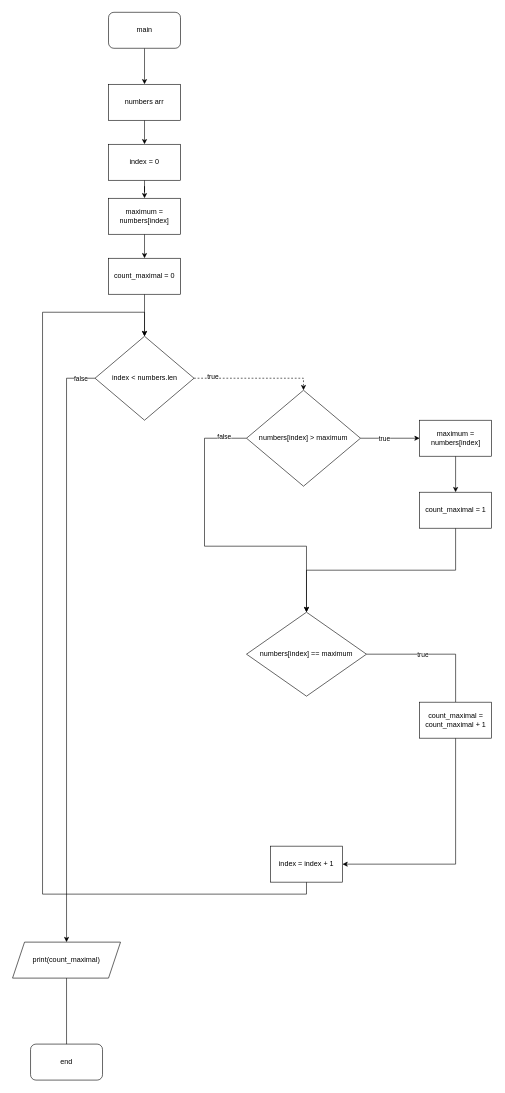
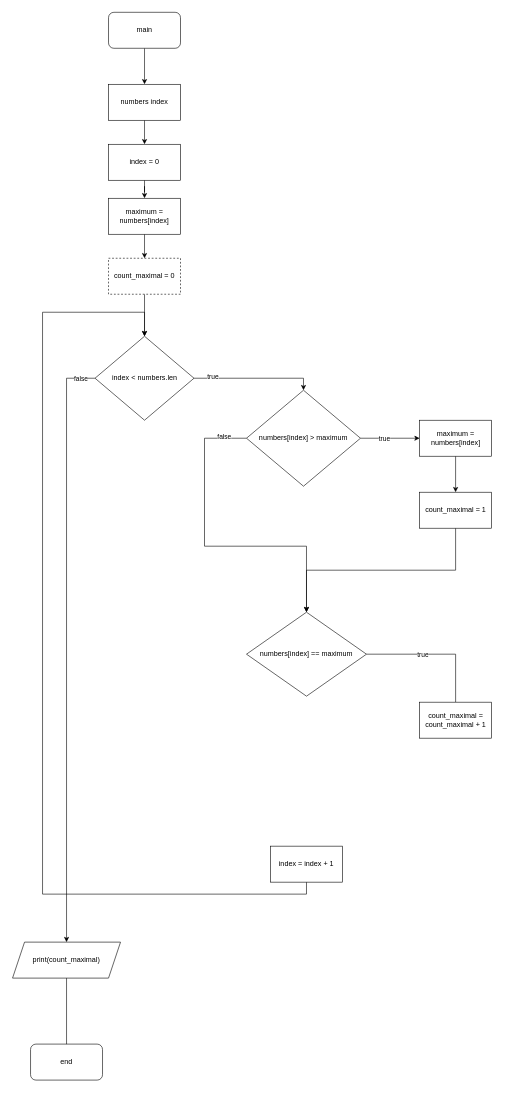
(144, 102) -> (144, 102)
(144, 276) -> (144, 276)
(264, 378) -> (264, 378)
(455, 802) -> none
